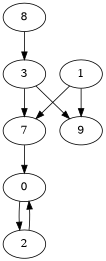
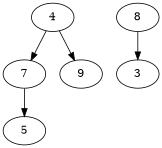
(81, 74) -> (53, 17)
(24, 99) -> none
(49, 99) -> none
(24, 187) -> (24, 131)
(24, 244) -> none
